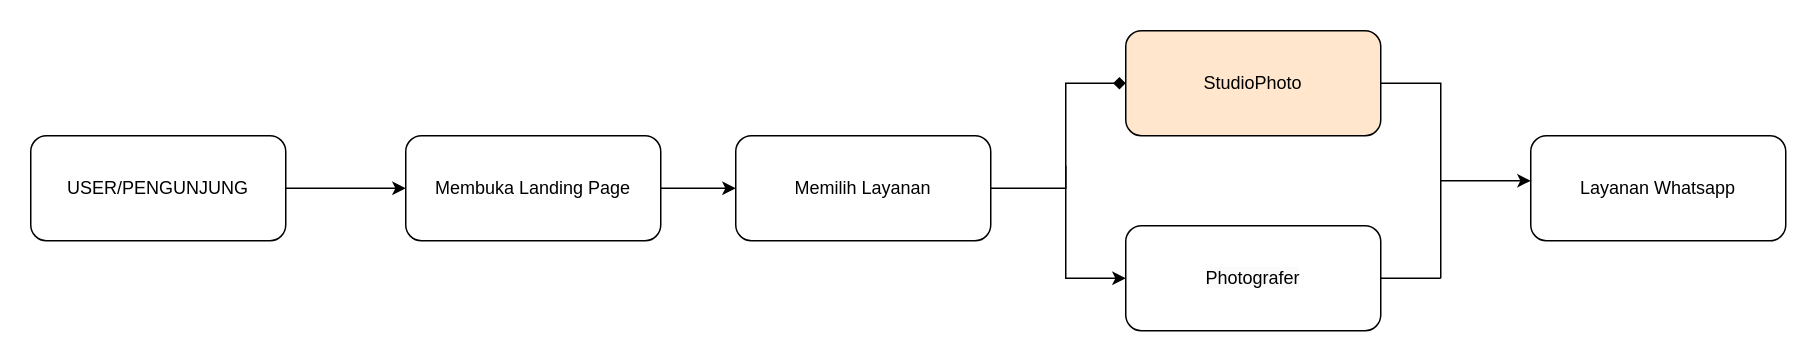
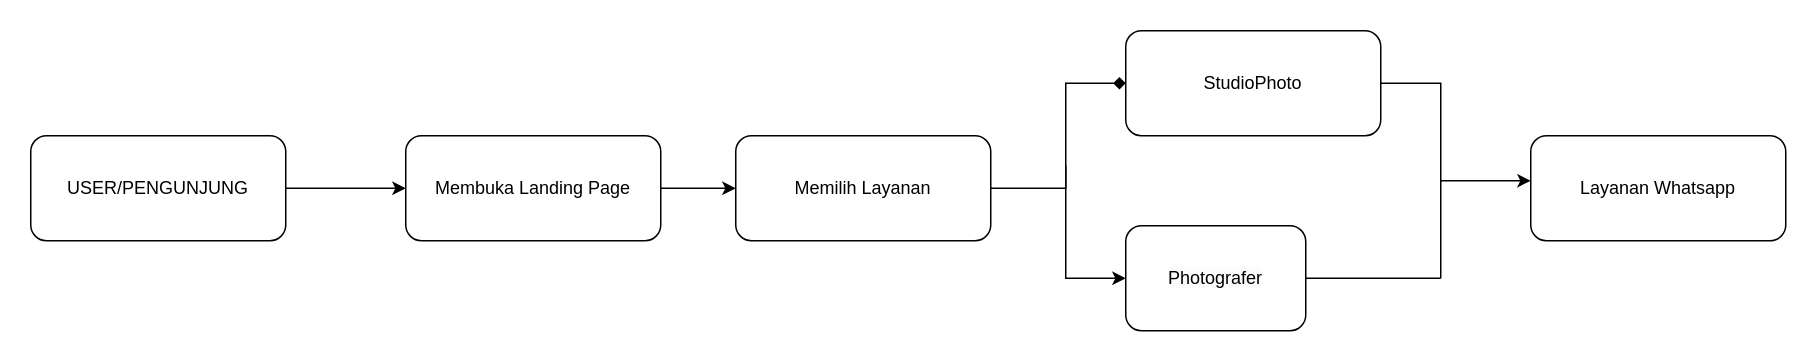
(1253, 83) -> (1253, 83)
(1253, 278) -> (1216, 278)
